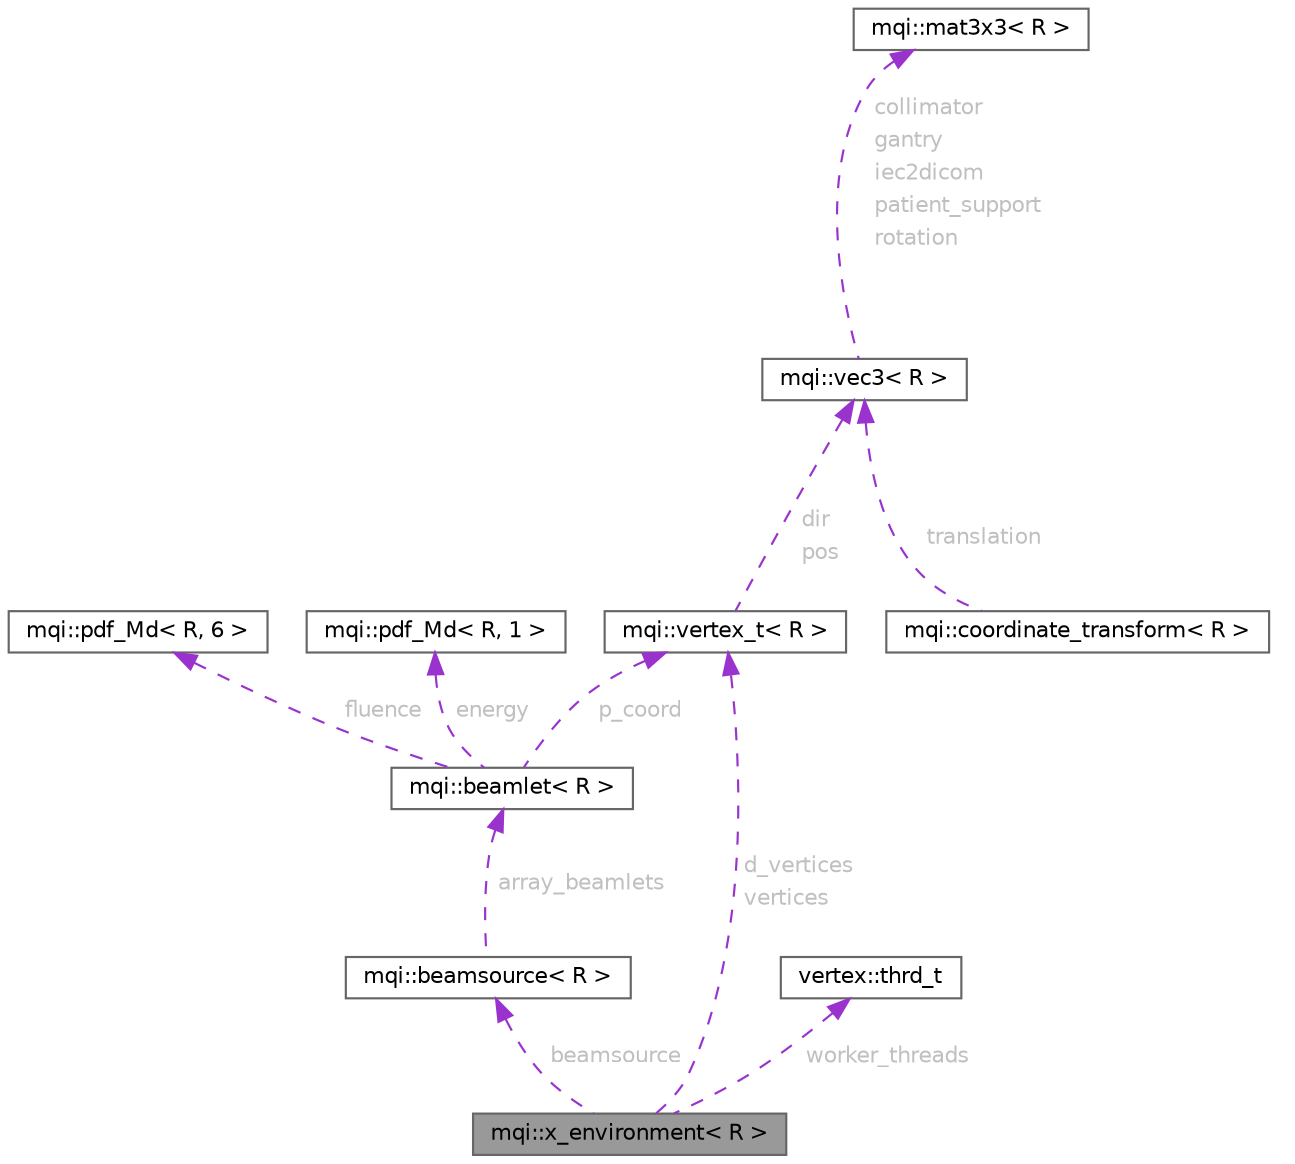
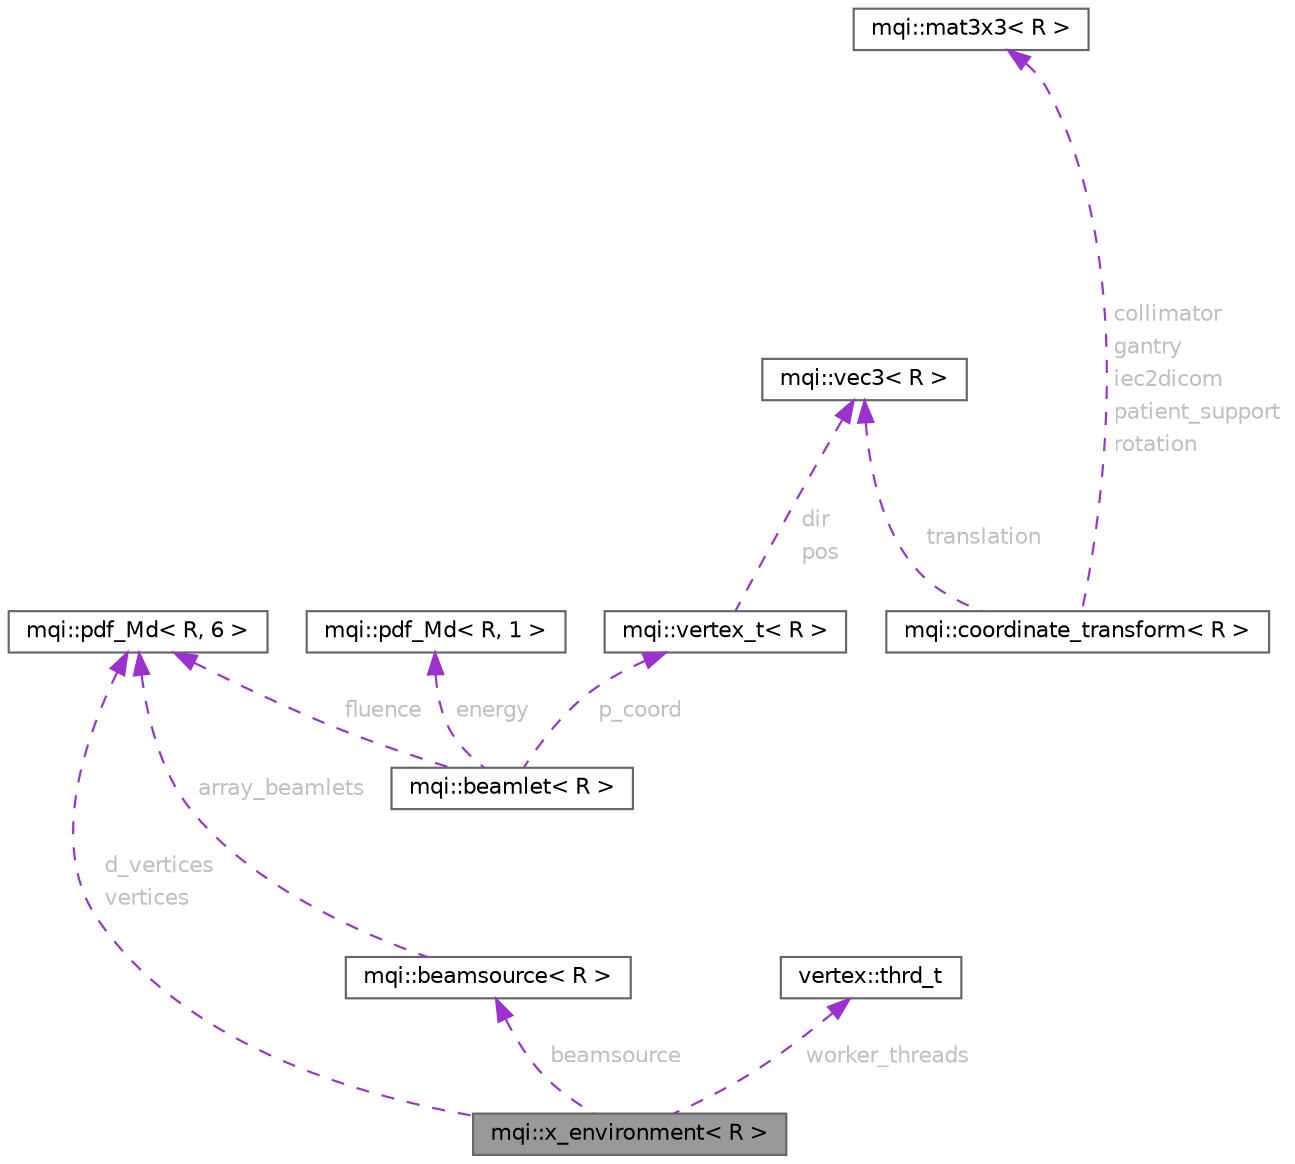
(837, 203) -> (1105, 330)
(486, 893) -> (239, 858)
(733, 903) -> (157, 983)
